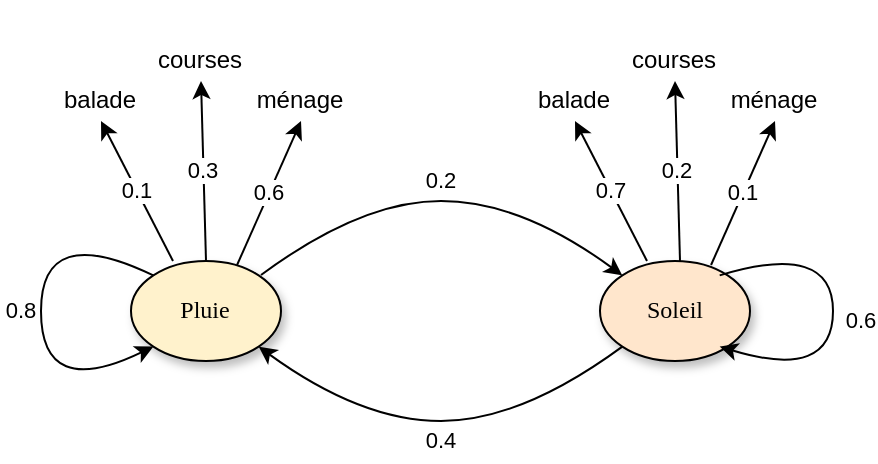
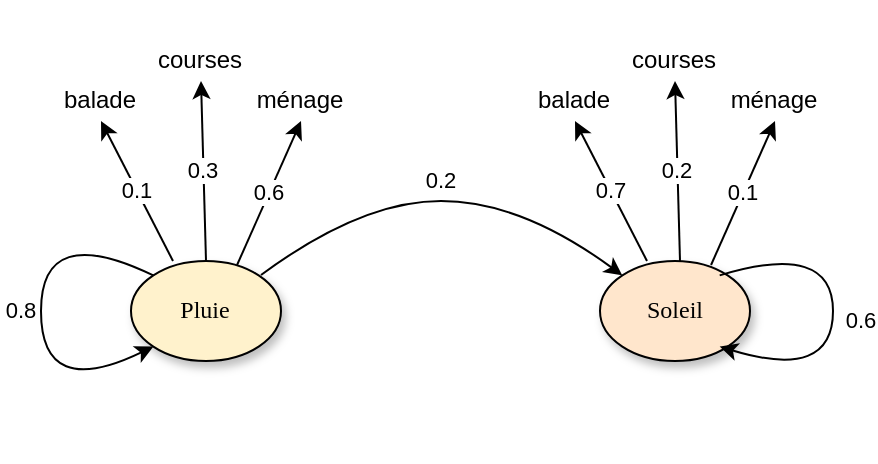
(448, 421) -> none
